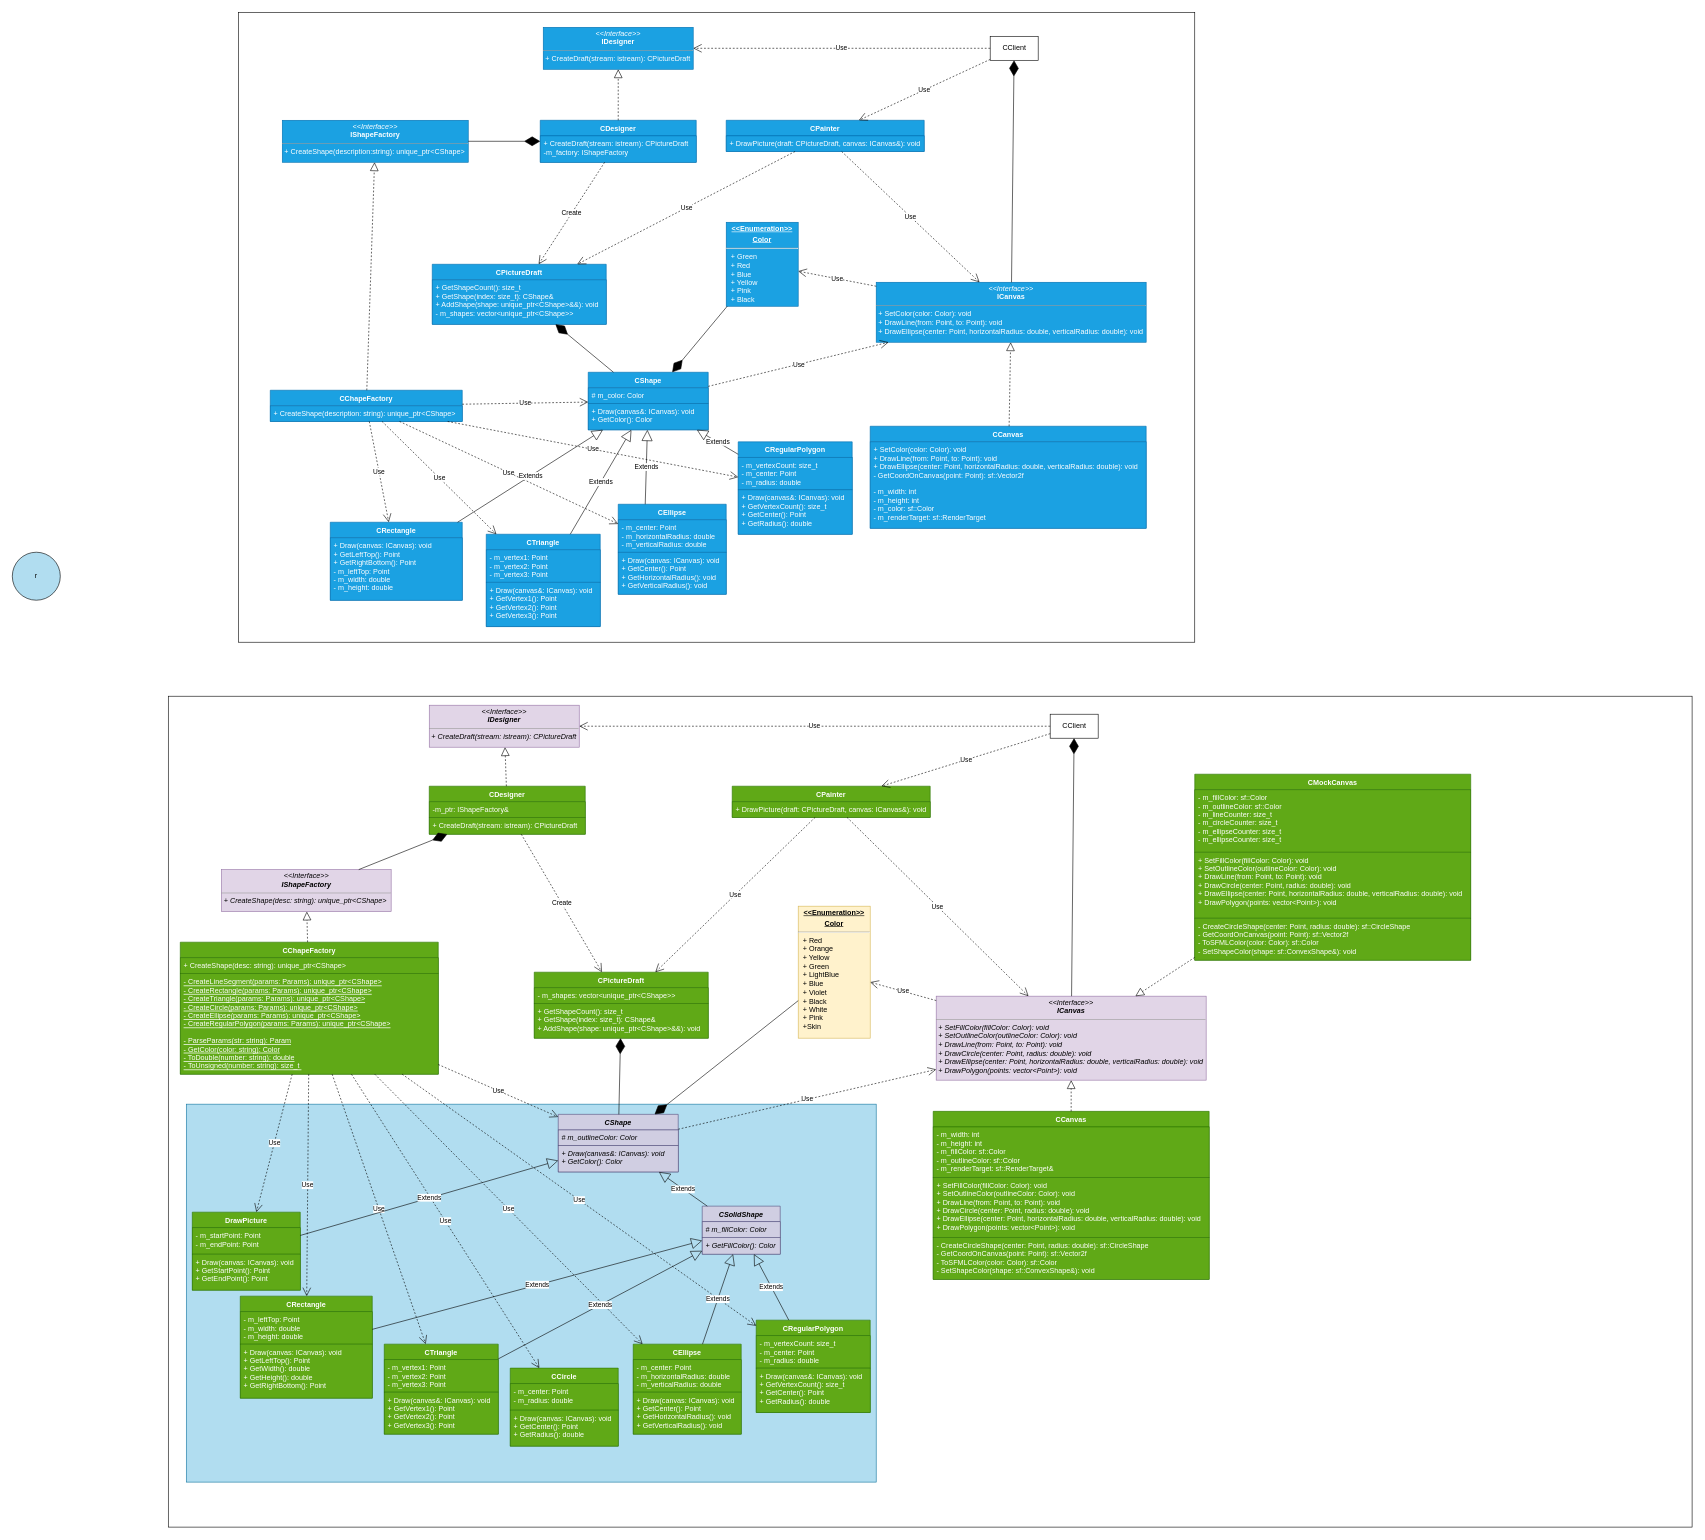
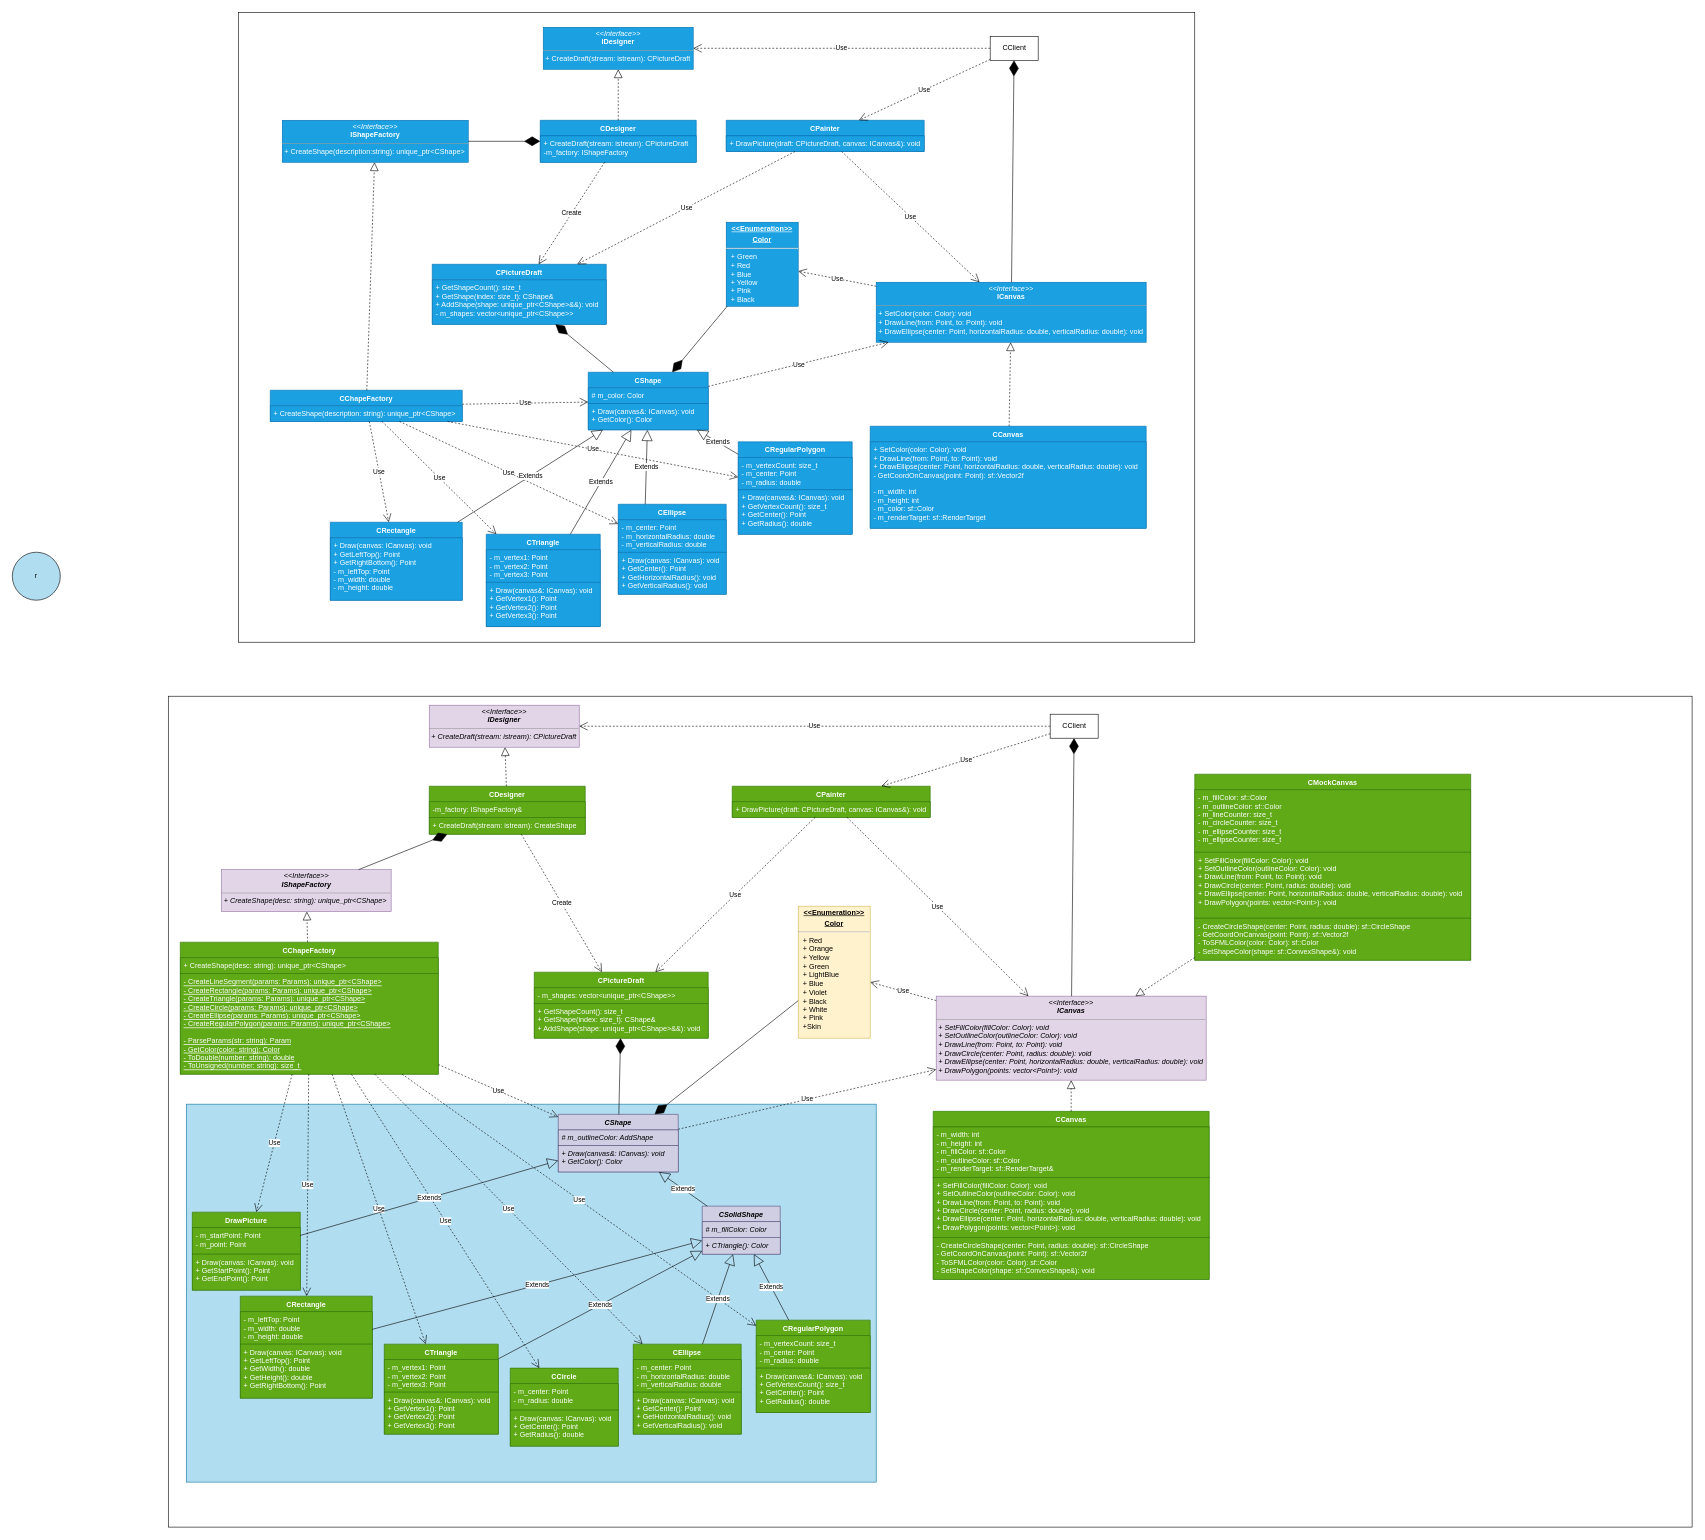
(475, 810) -> (483, 810)
(517, 826) -> (514, 826)
(601, 1138) -> (608, 1138)
(233, 1236) -> (233, 1236)
(744, 1246) -> (740, 1246)
